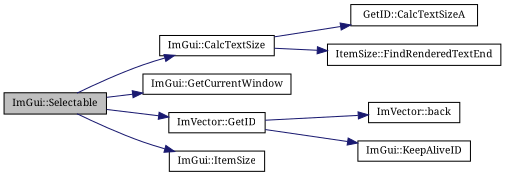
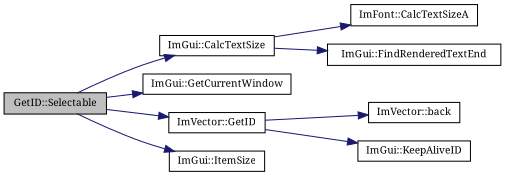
(414, 15) -> (414, 15)
(414, 55) -> (414, 55)
(55, 103) -> (55, 103)
